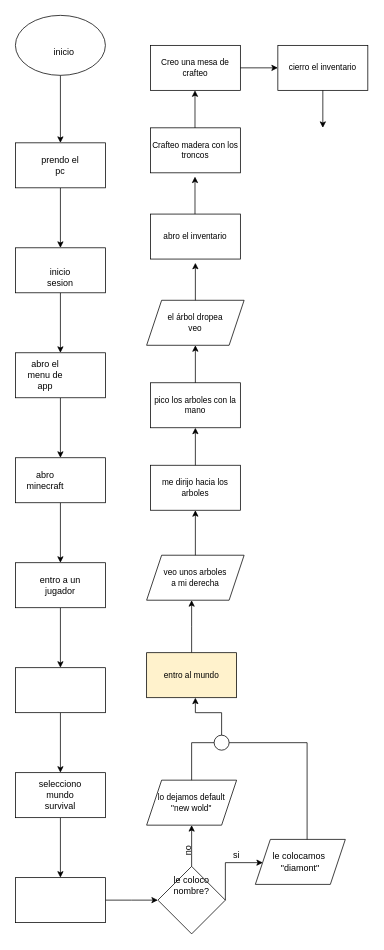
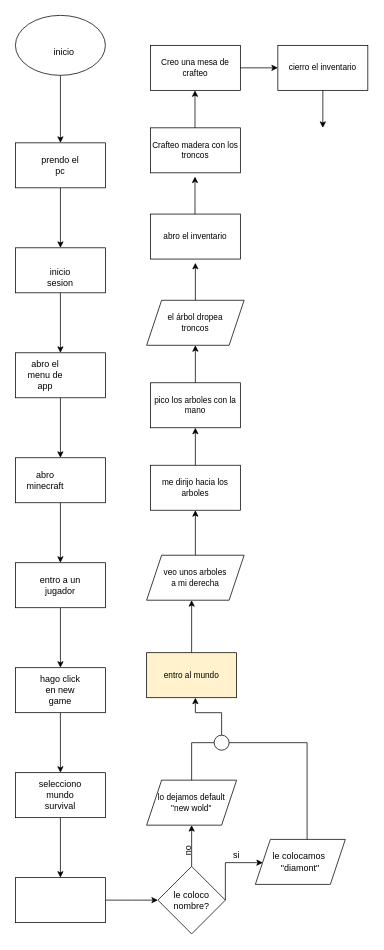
(195, 323) -> (195, 323)
none -> (60, 690)
(192, 885) -> (192, 900)
